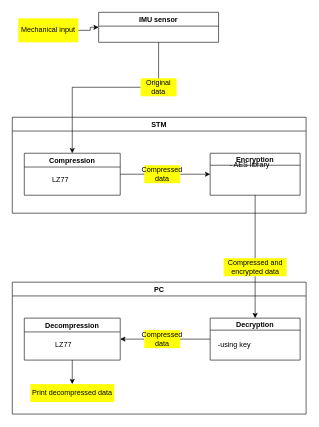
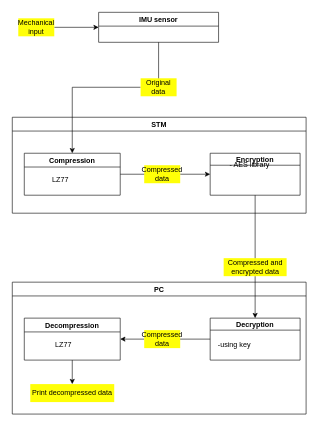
(48, 30) -> (36, 27)
